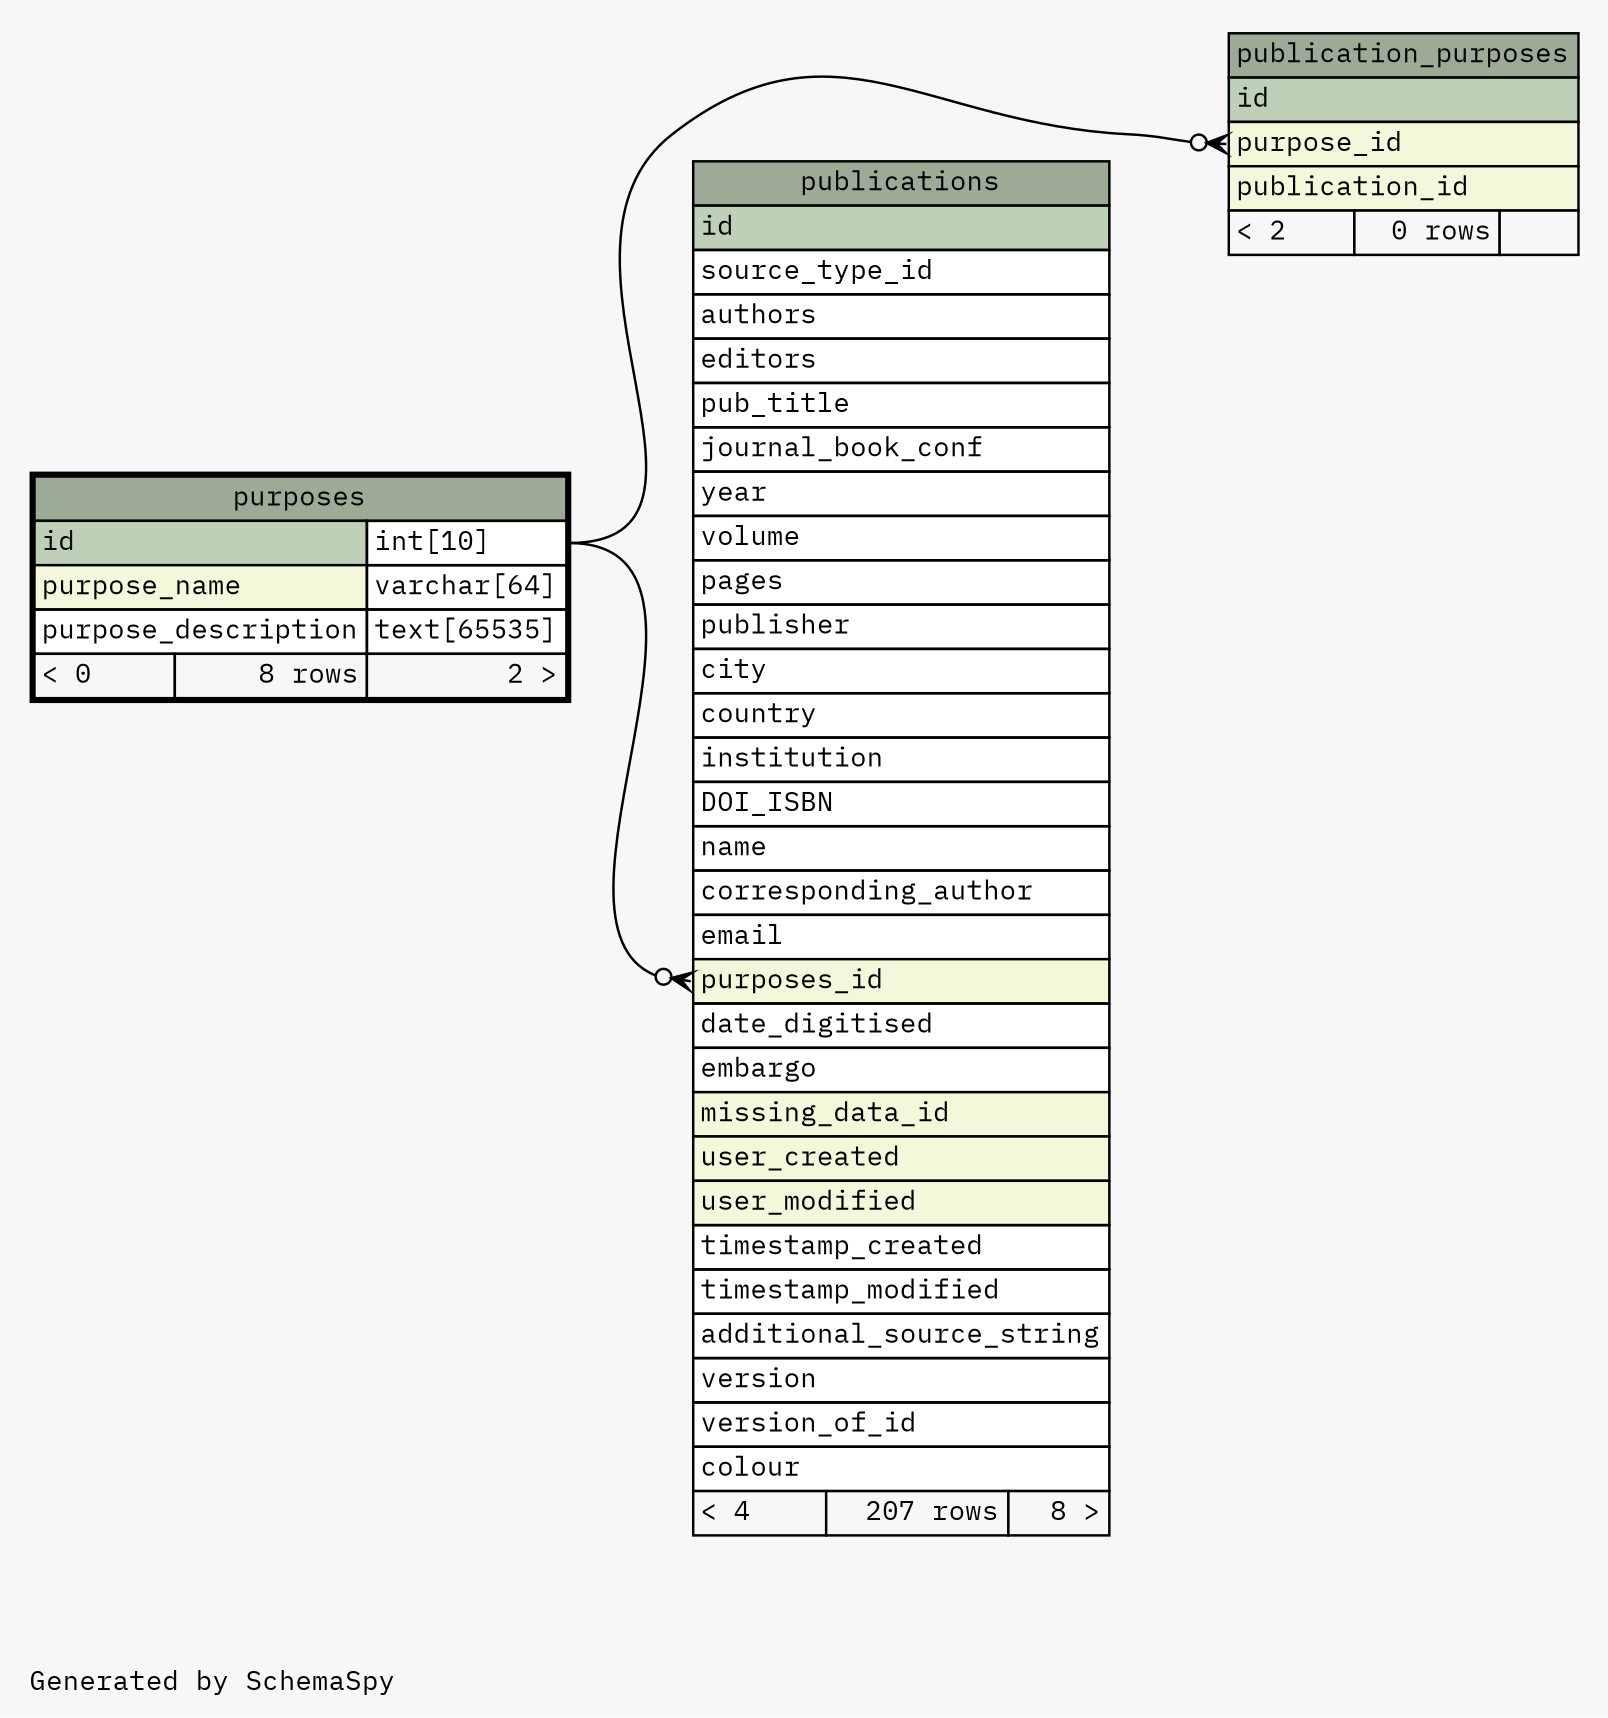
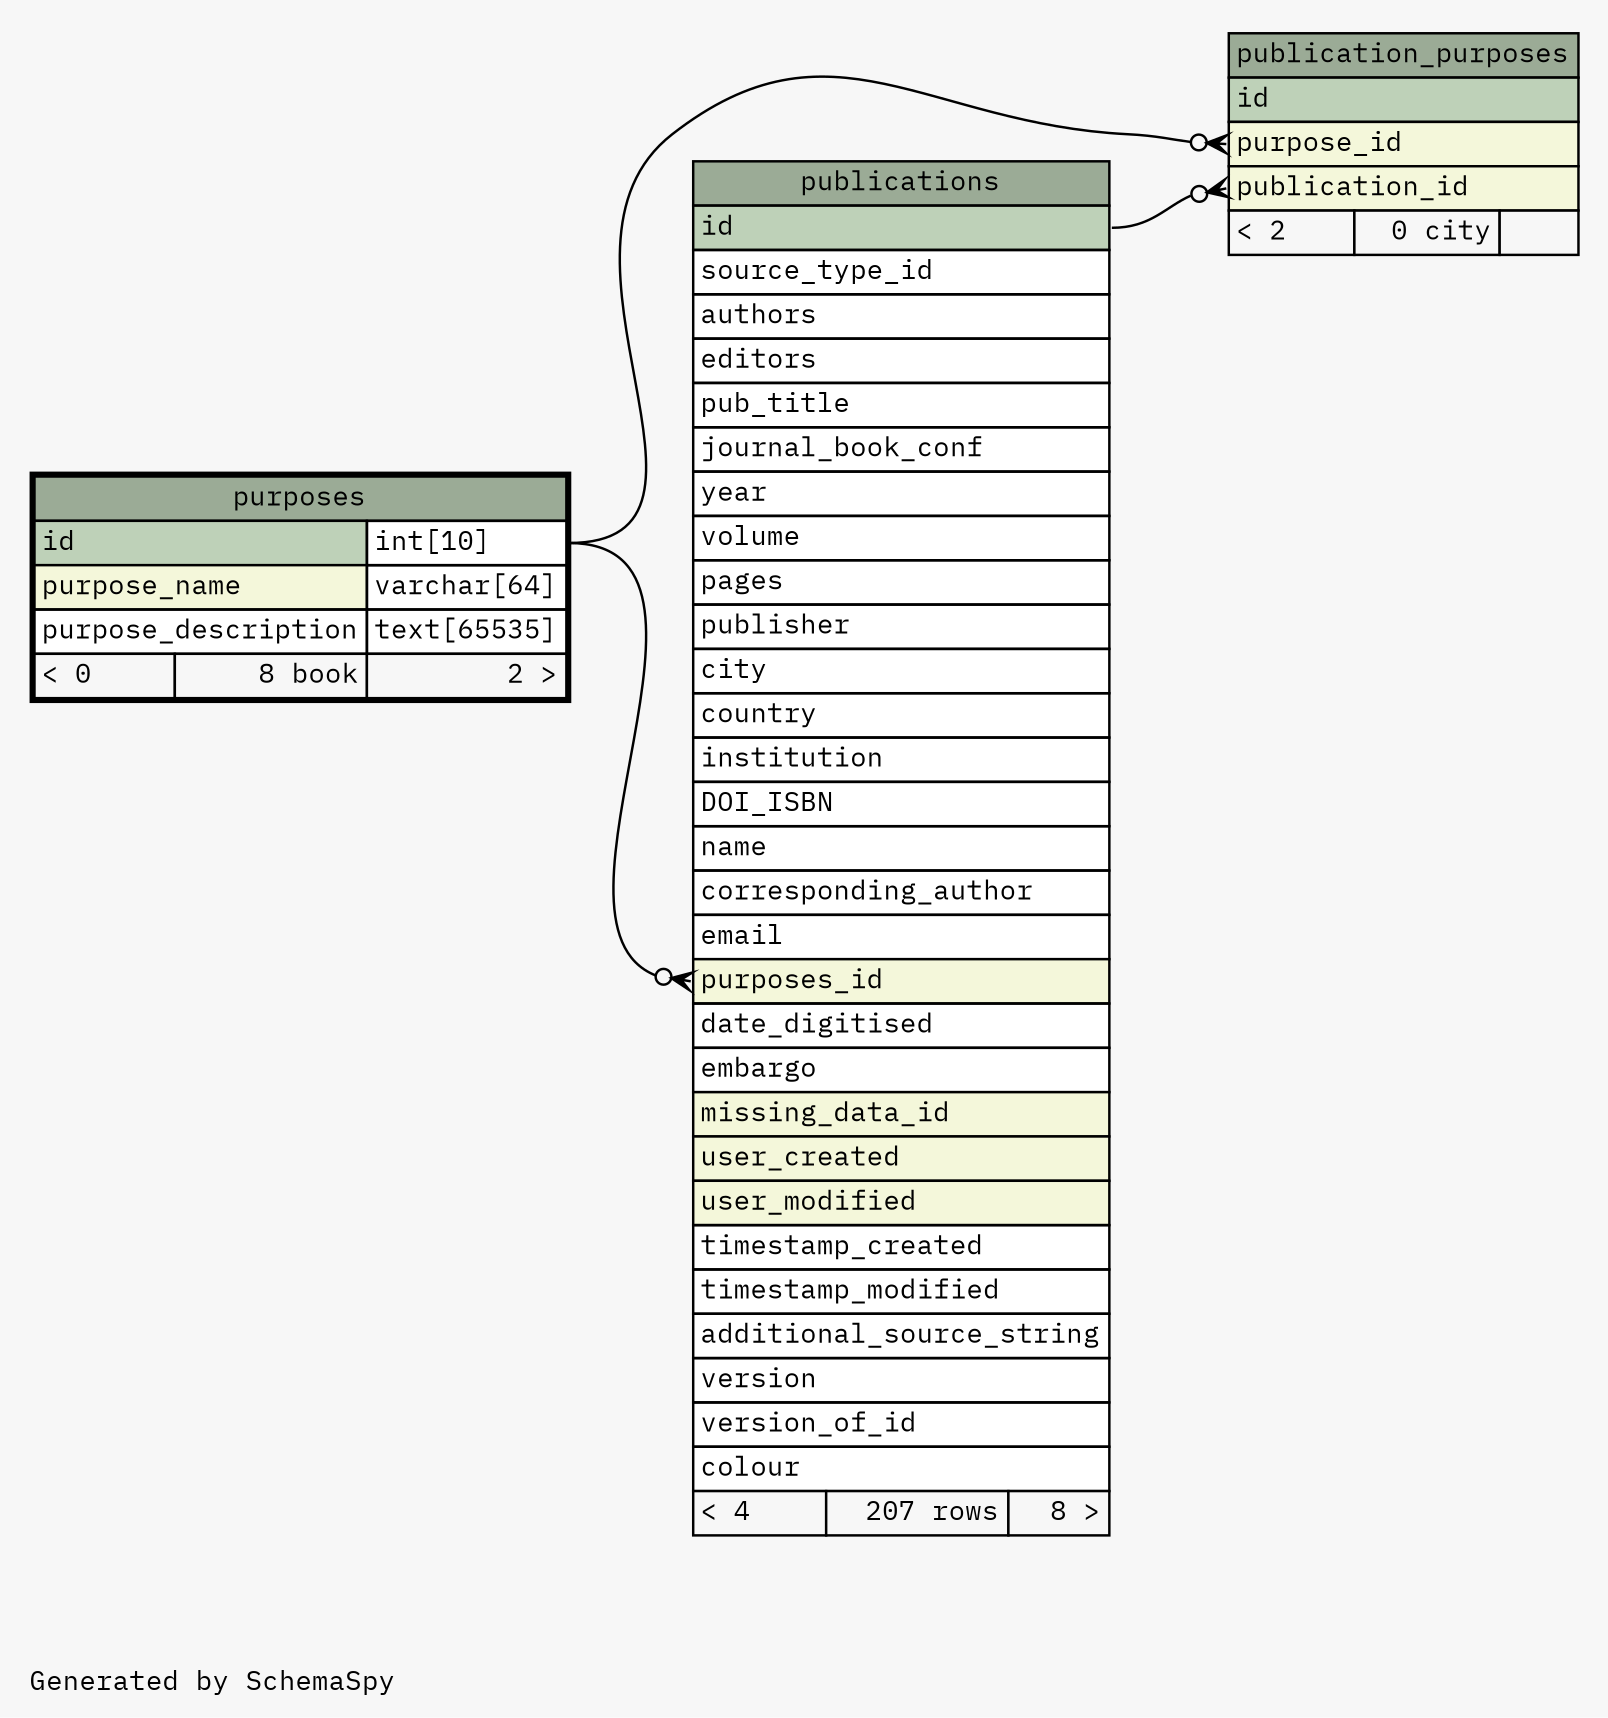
none -> (1153, 217)
(1442, 231) -> (1442, 231)
(309, 675) -> (309, 675)
